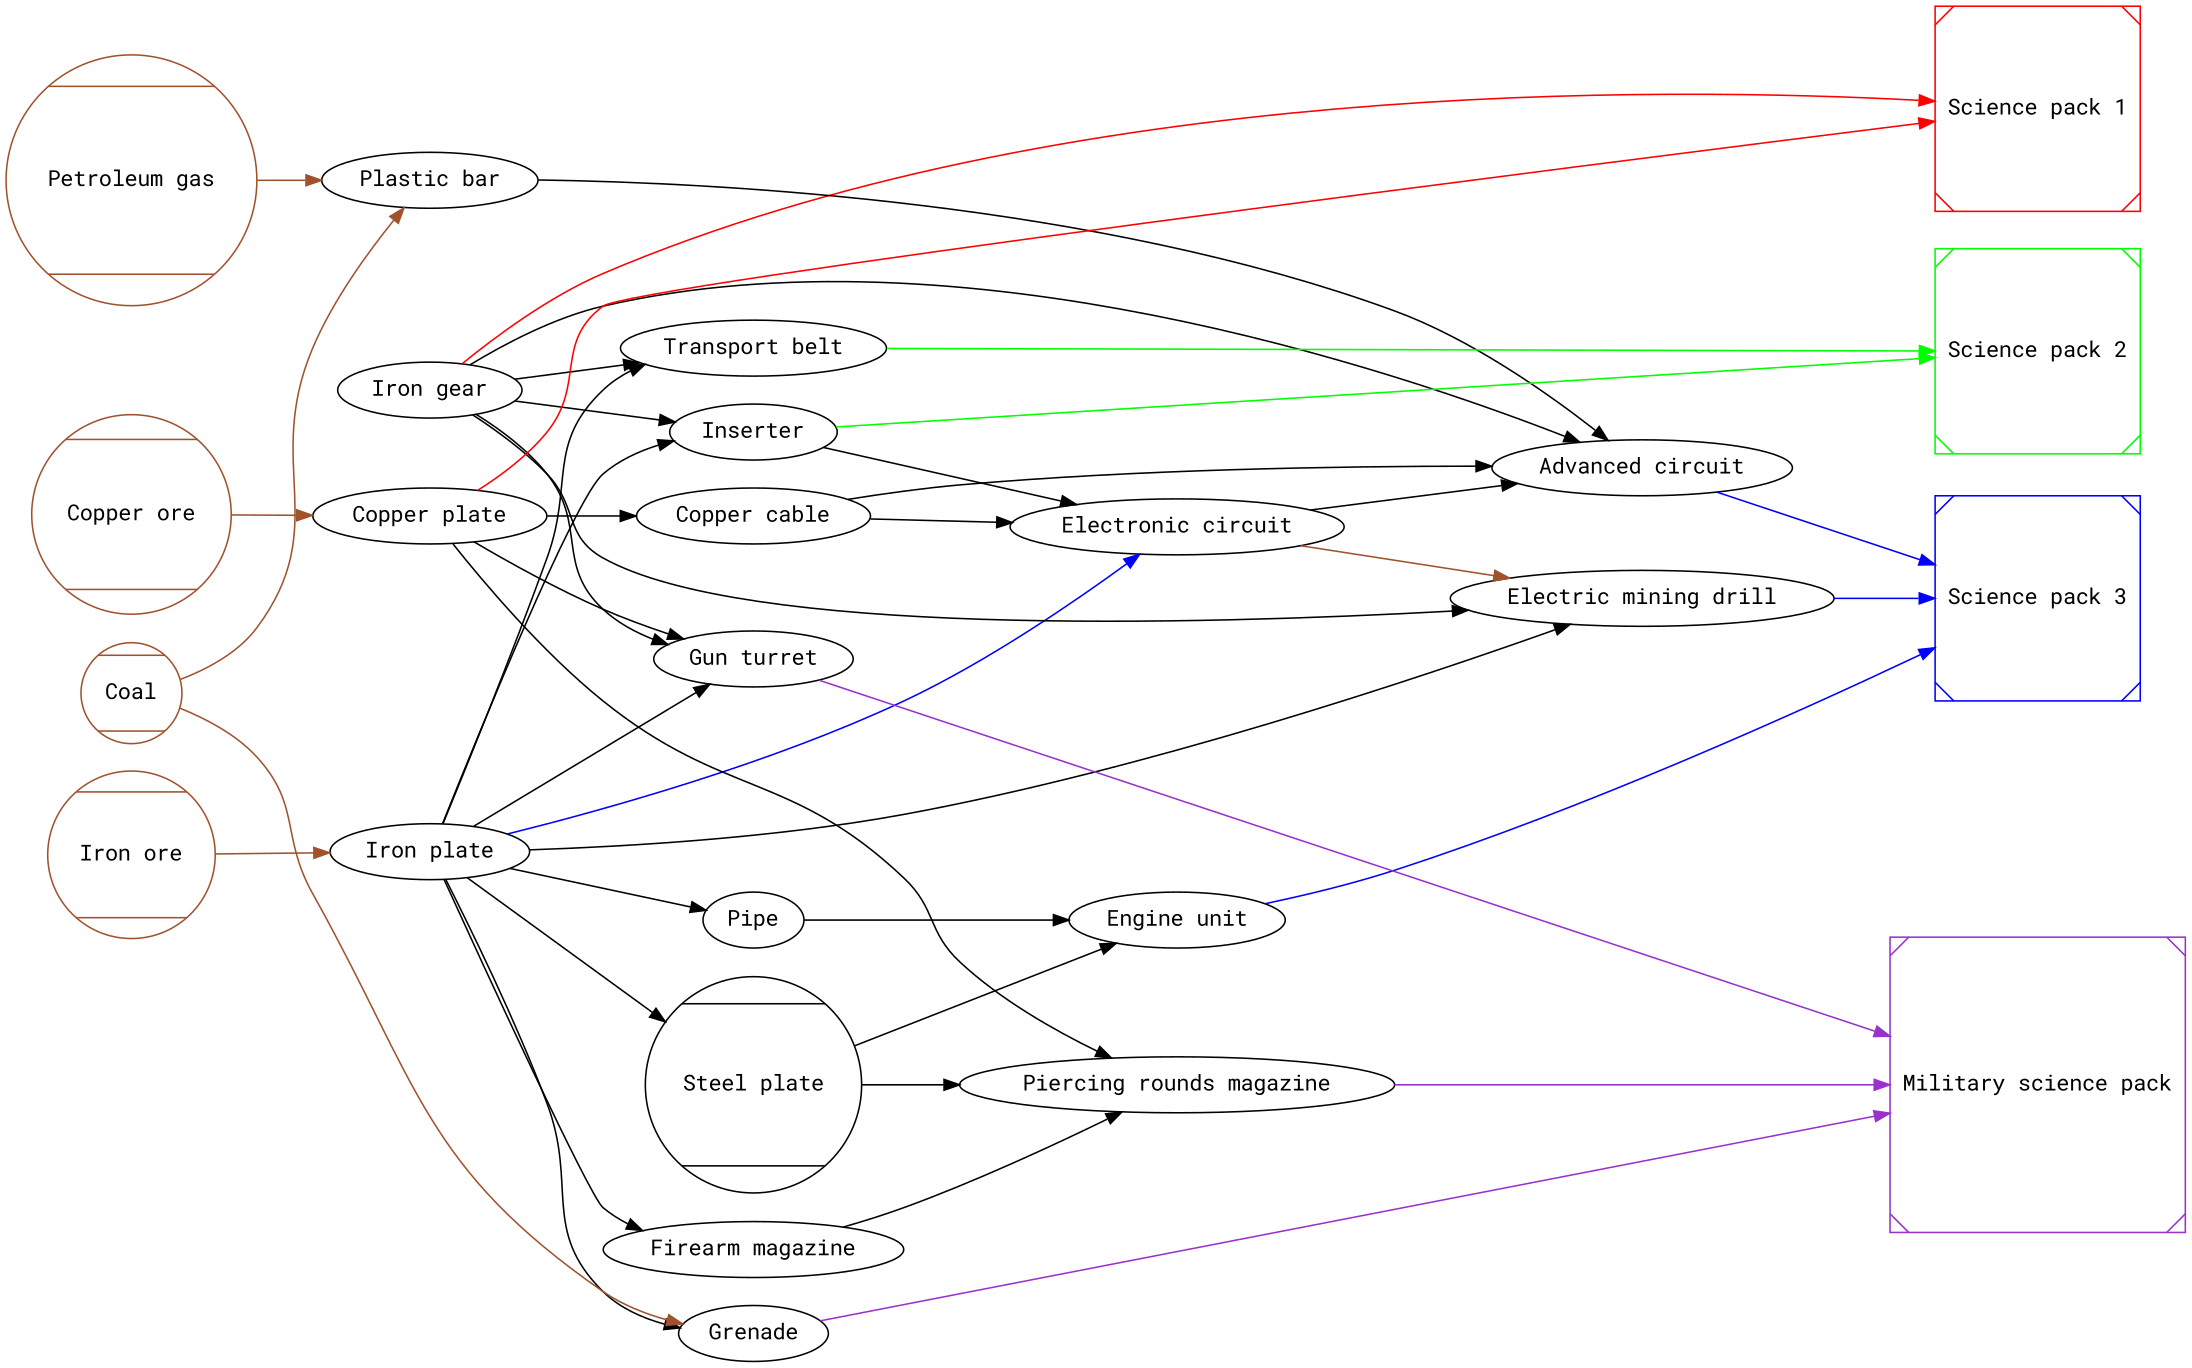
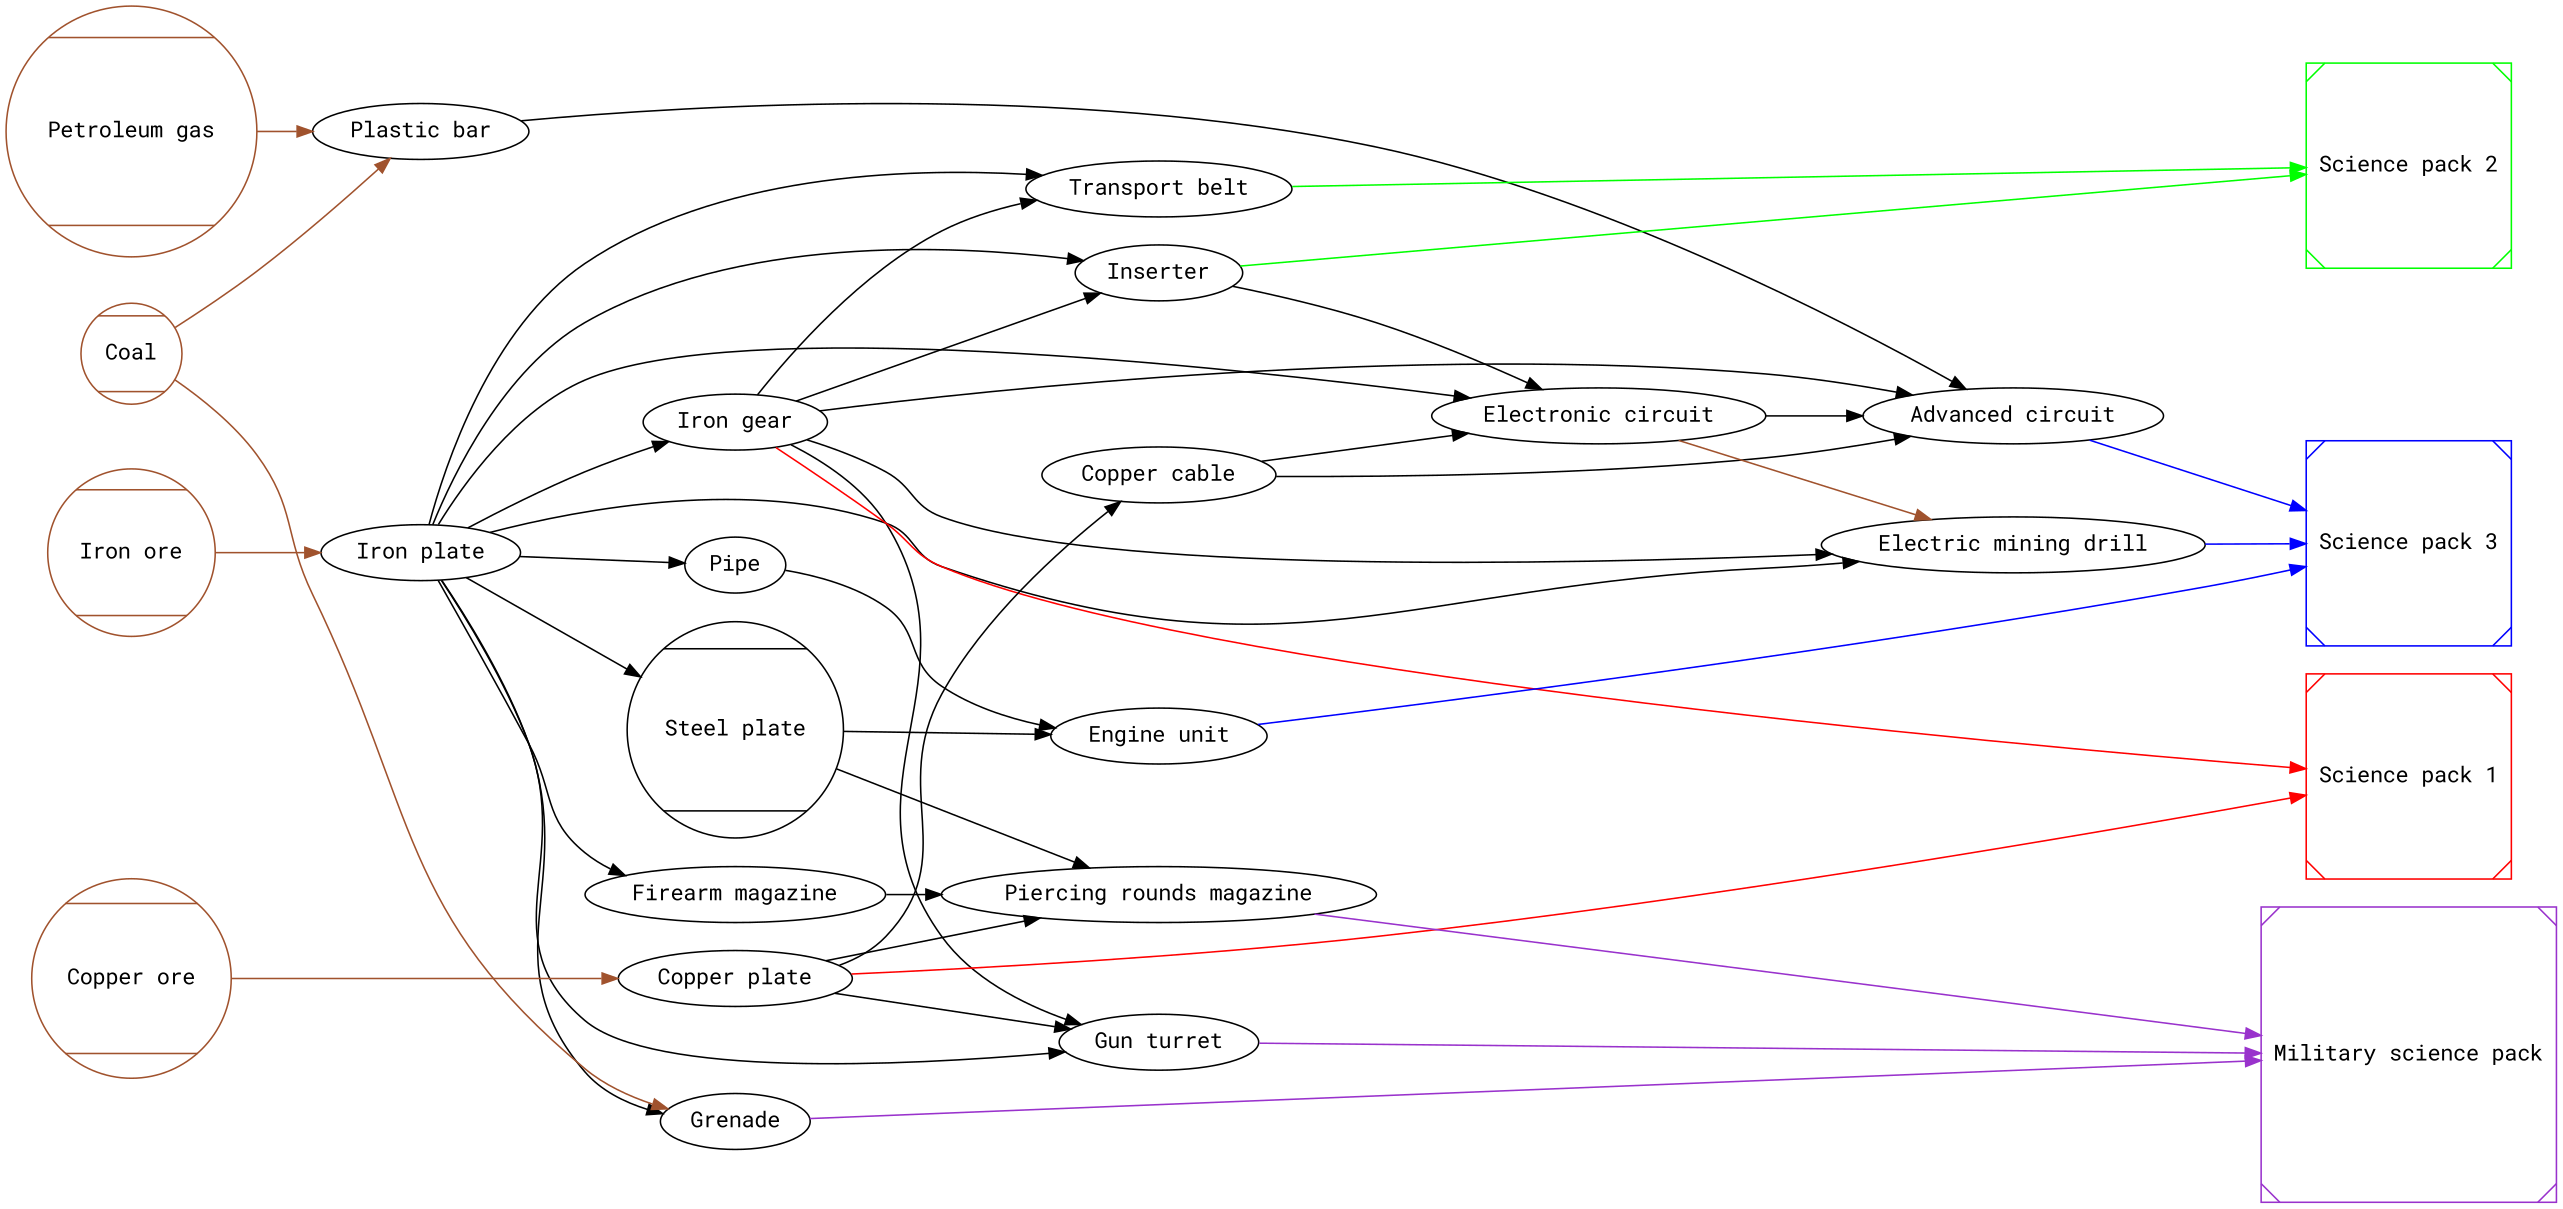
none -> (559, 483)
(832, 732) -> (888, 349)
